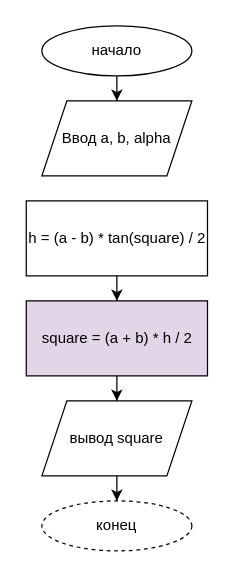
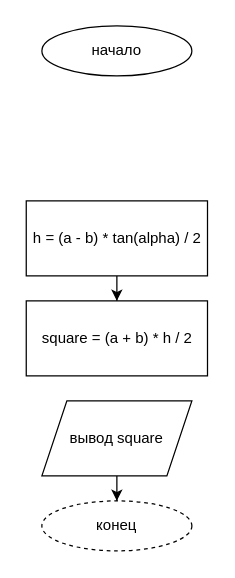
(117, 93) -> none
(117, 138) -> none
(118, 238) -> (118, 238)
(117, 338) -> (117, 338)
(117, 393) -> none
